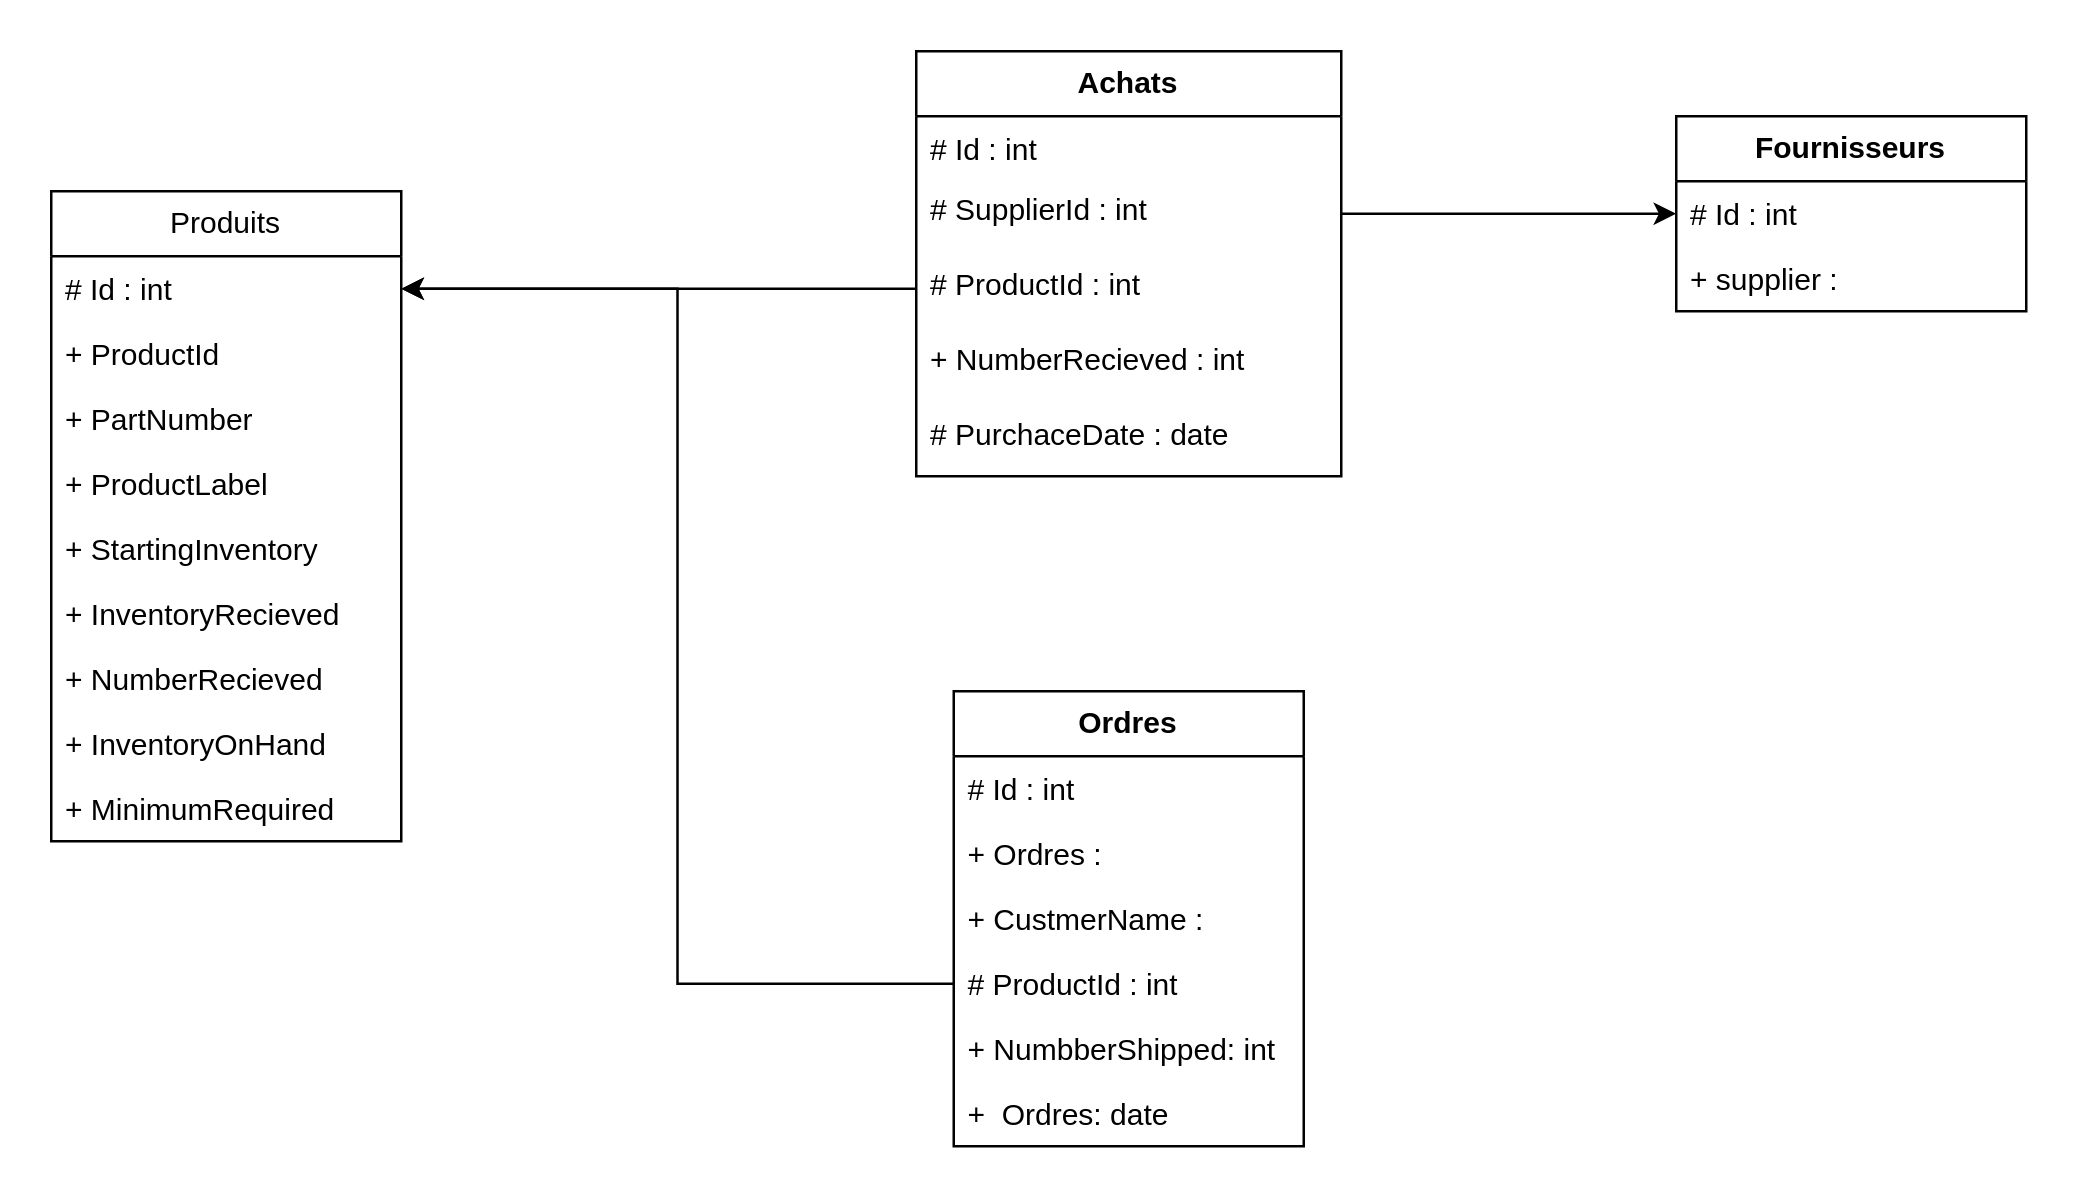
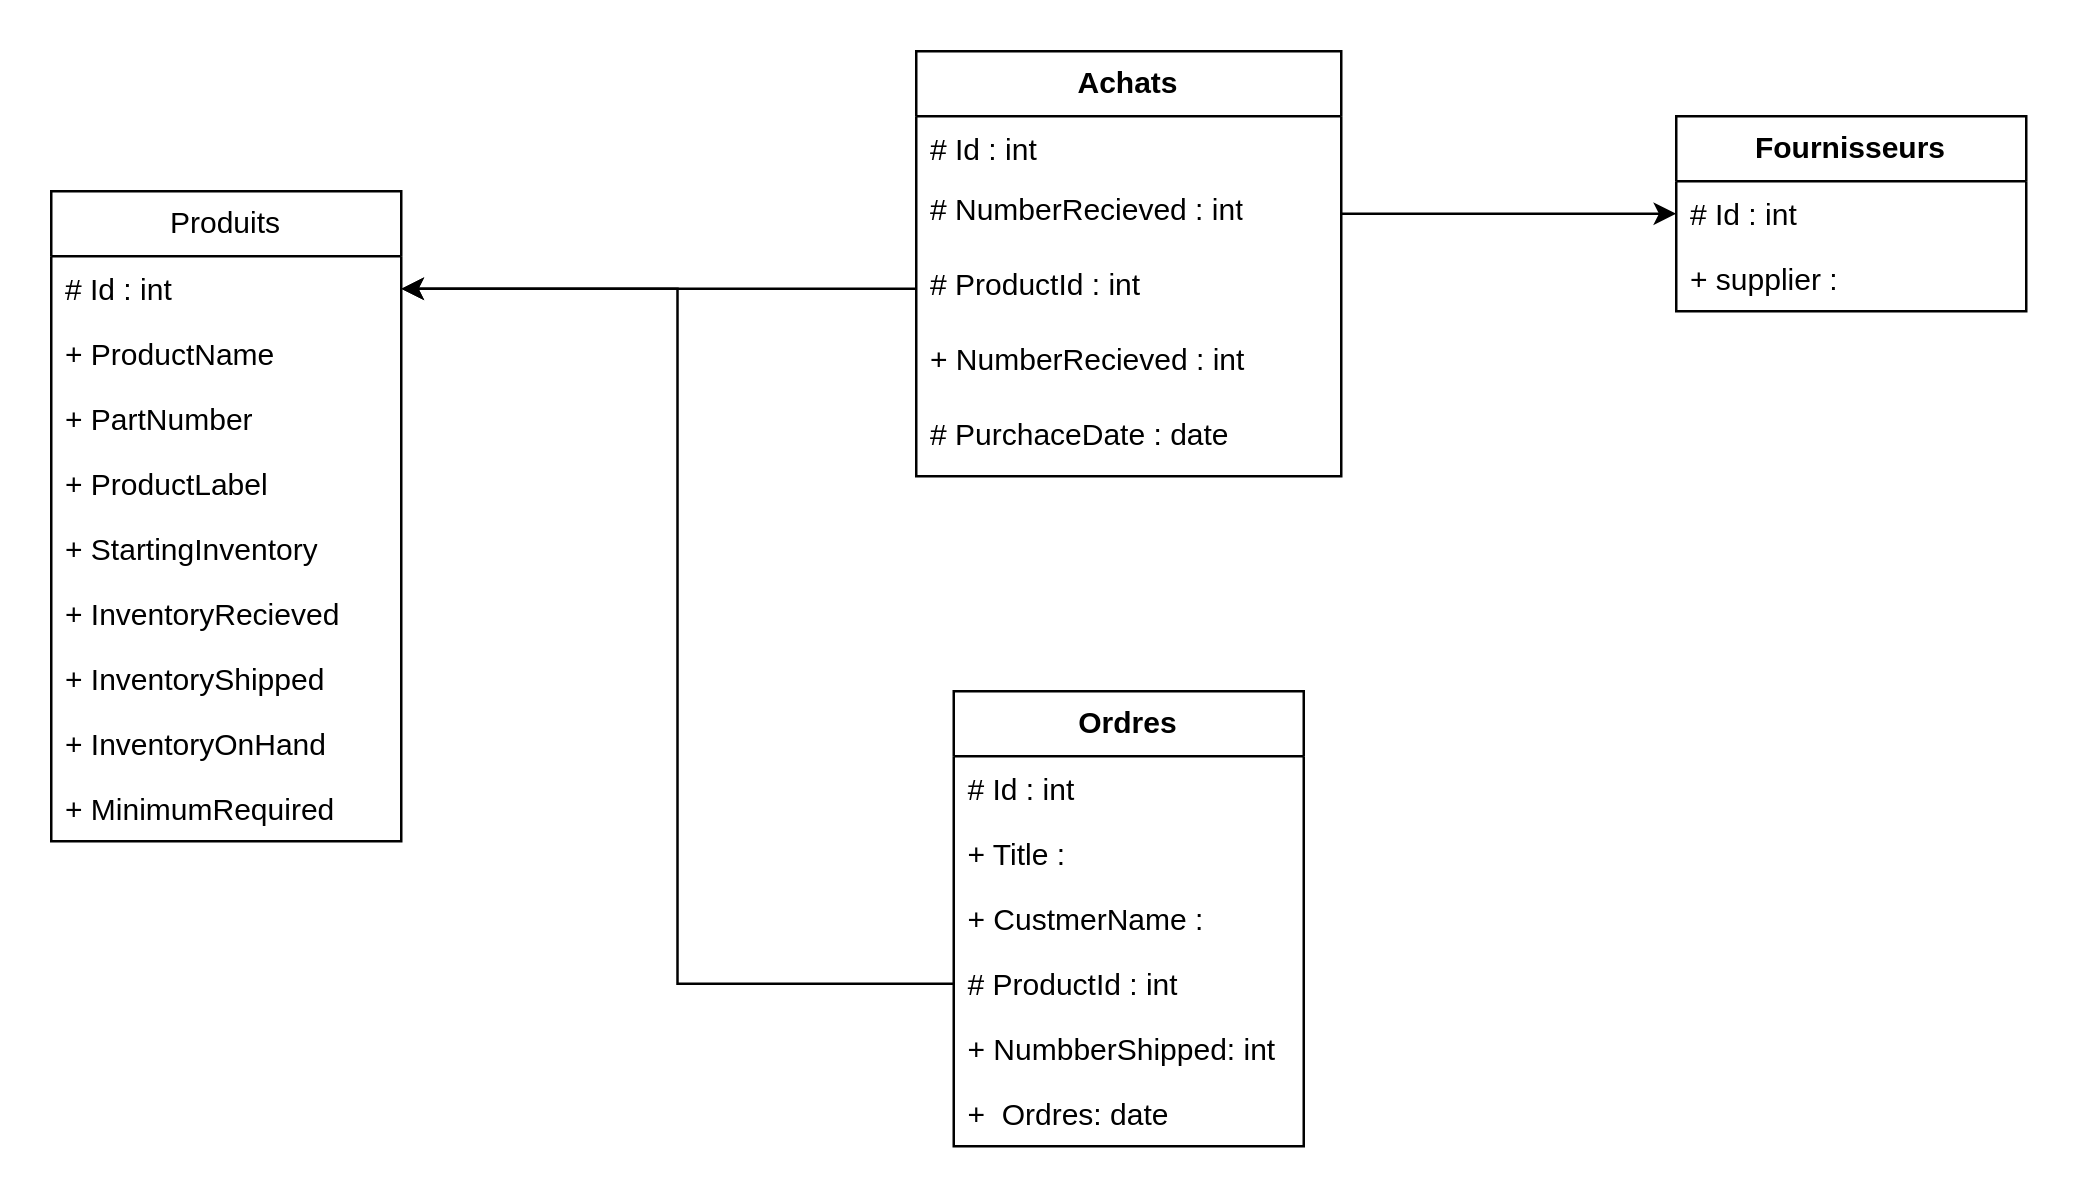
(1055, 212) -> (1093, 212)
(155, 357) -> (172, 357)
(193, 682) -> (210, 682)
(1041, 857) -> (1025, 857)
